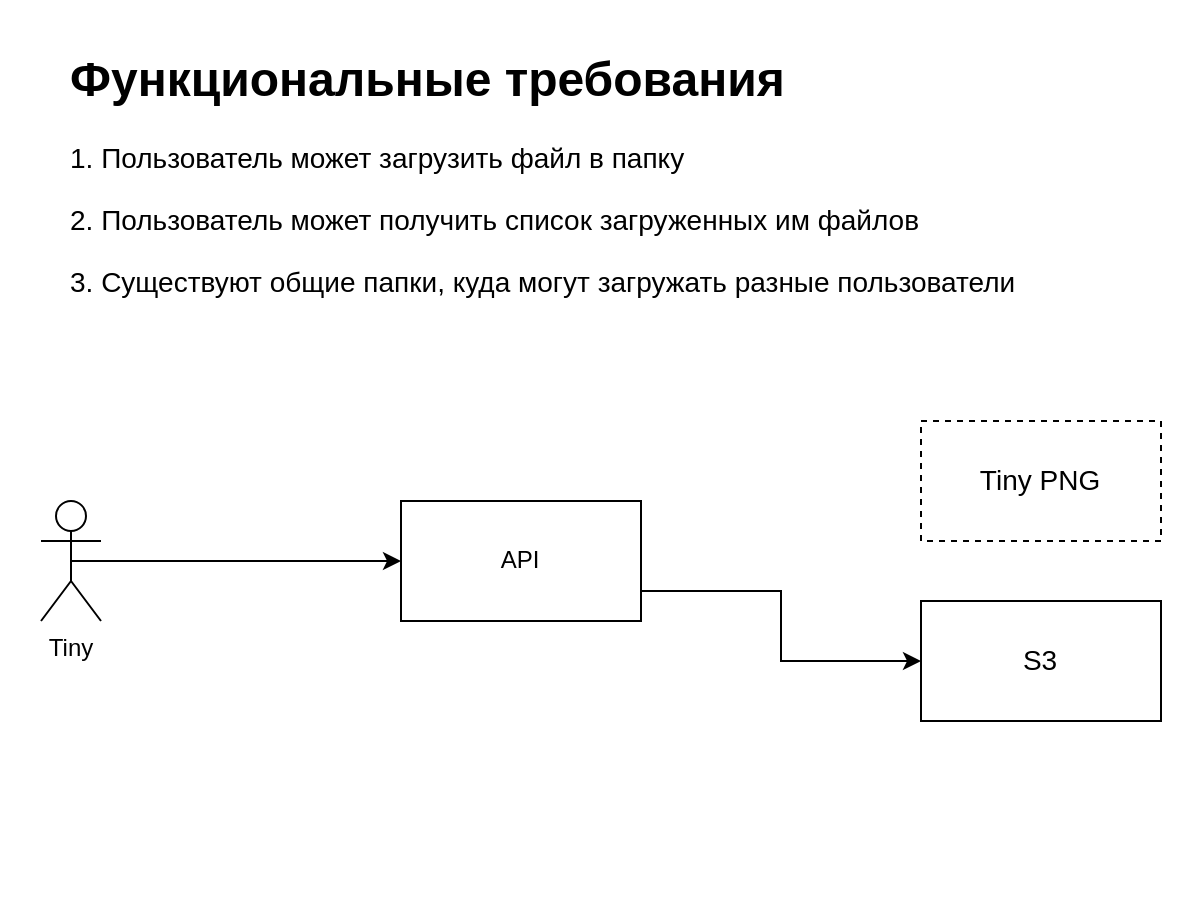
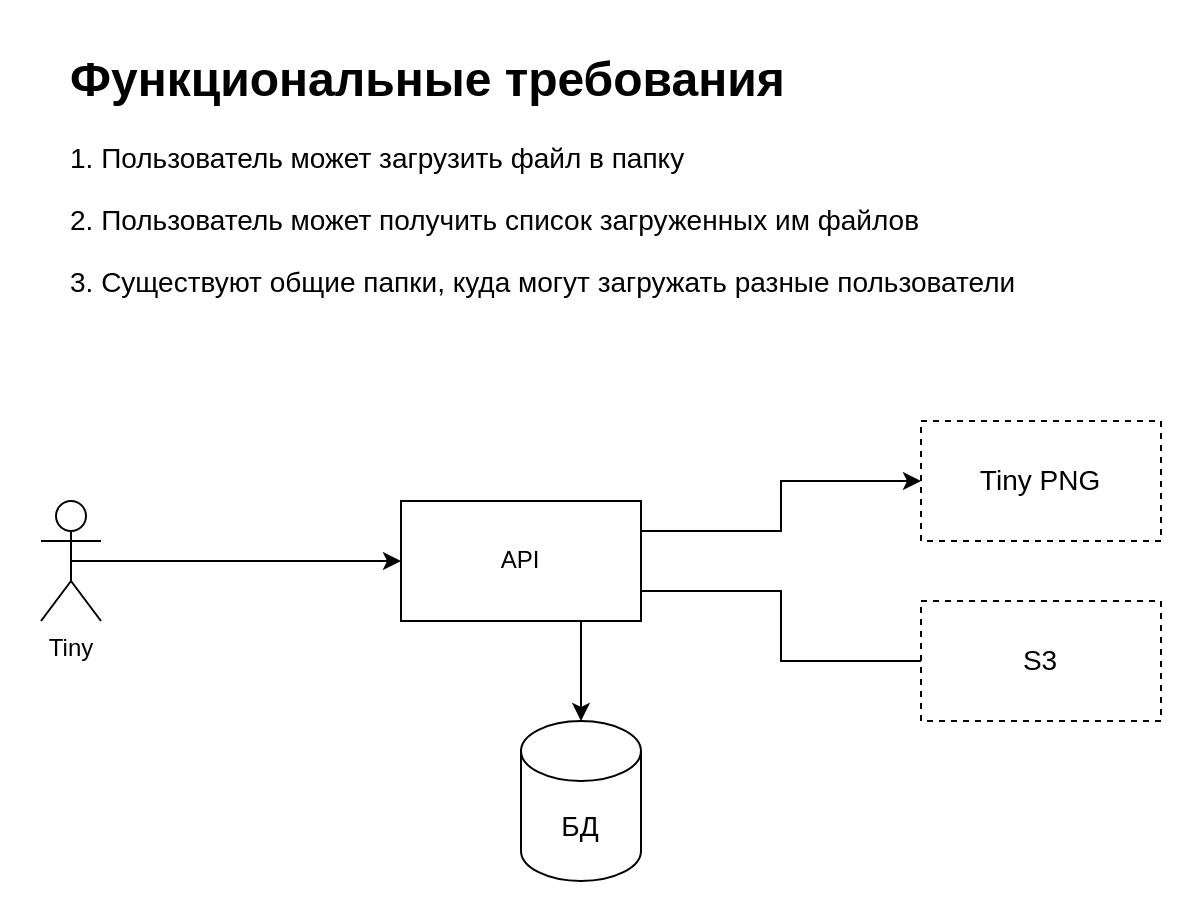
none -> (781, 513)
(906, 661) -> (912, 661)
(1041, 661) -> (1041, 661)
none -> (581, 664)
none -> (581, 801)
